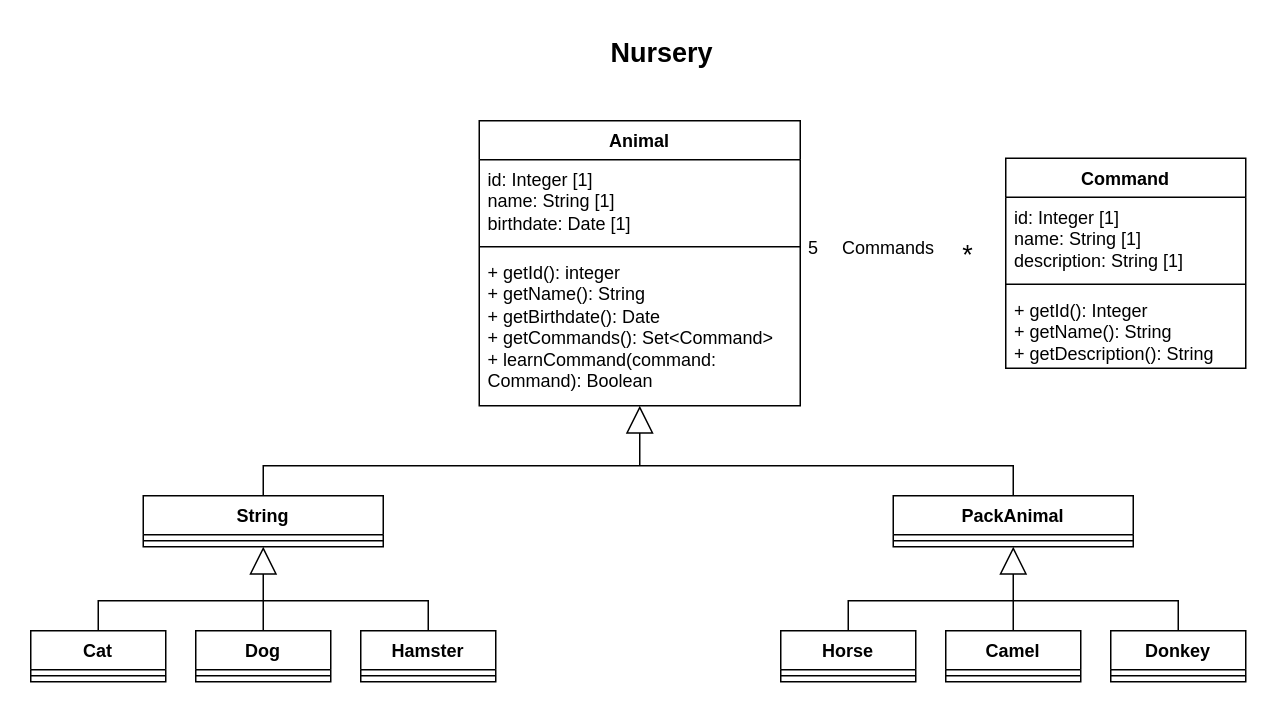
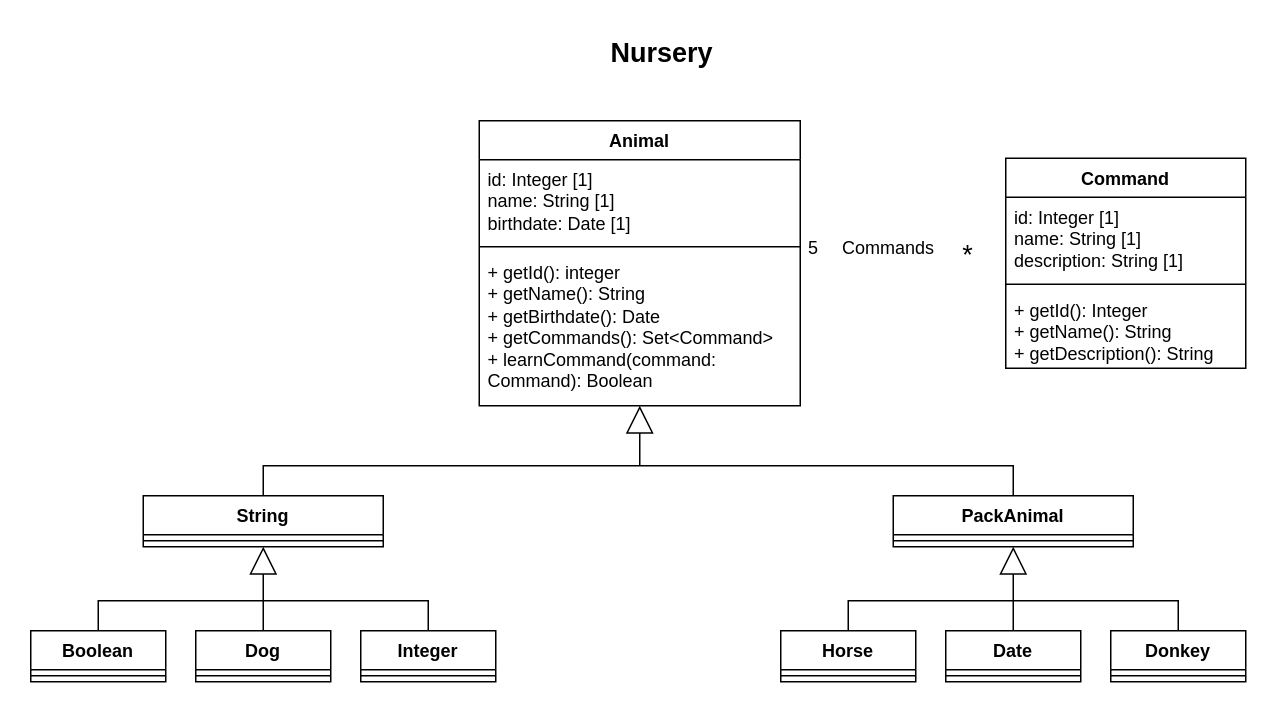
(98, 652) -> (98, 652)
(428, 652) -> (428, 652)
(1013, 652) -> (1013, 652)
